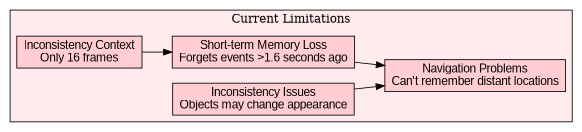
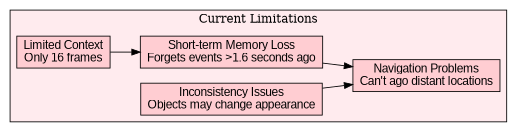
(79, 52) -> (63, 52)
(475, 76) -> (426, 76)
